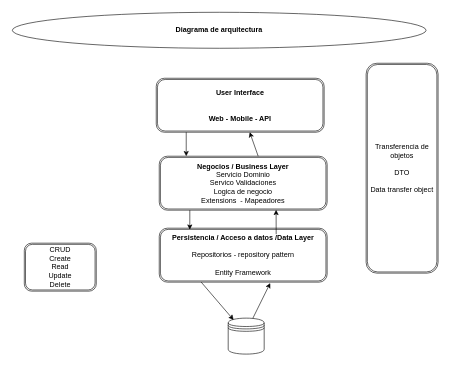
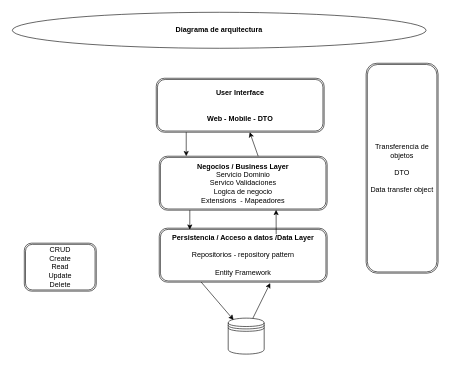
(240, 105) -> (240, 105)
